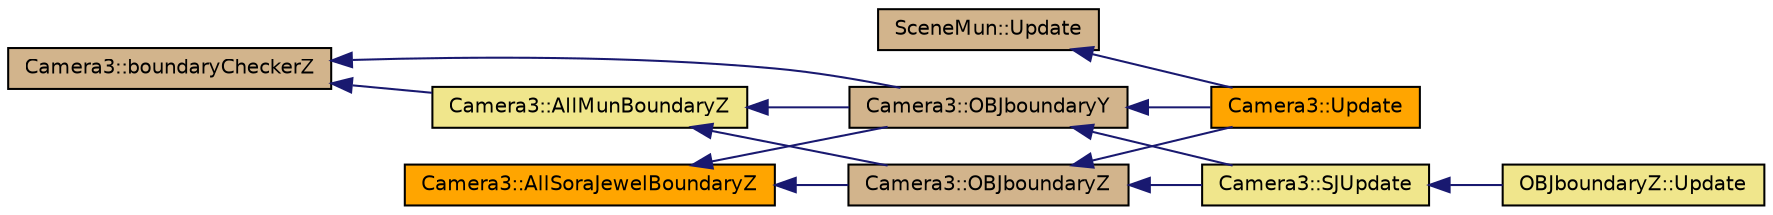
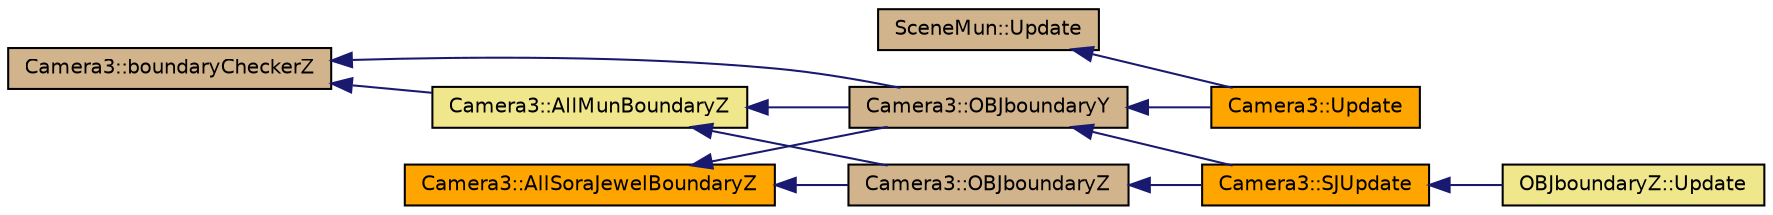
(1180, 139) -> none
(1316, 185) -> (1316, 185)
